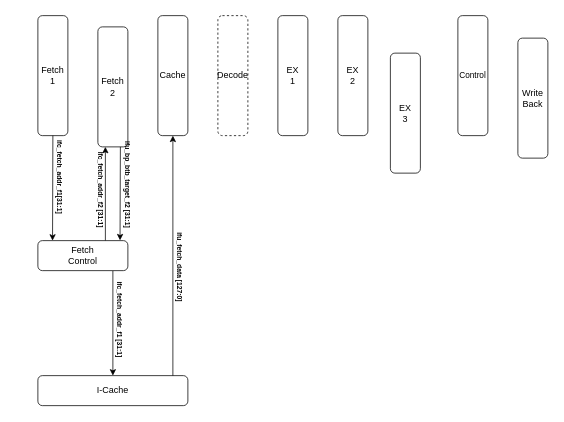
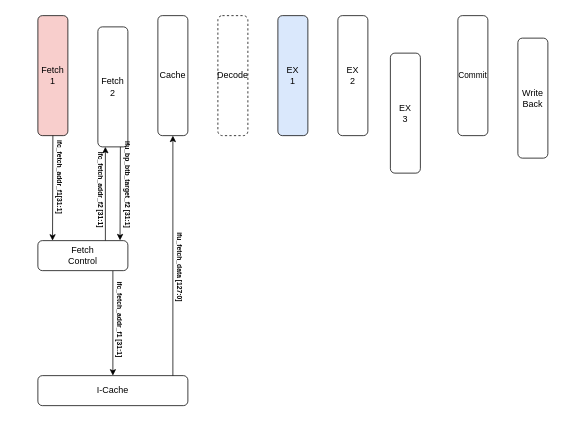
(53, 75) -> (53, 75)
(293, 75) -> (293, 75)
(473, 75) -> (473, 75)
